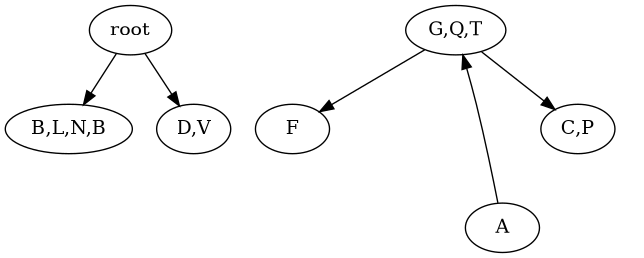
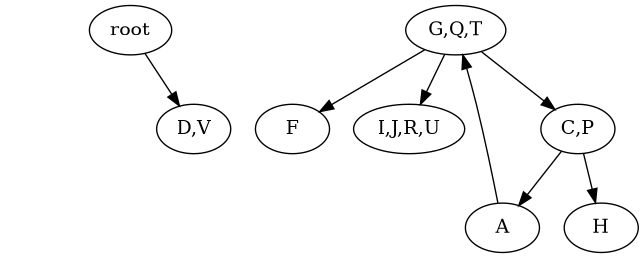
(69, 129) -> none
none -> (409, 129)
none -> (544, 173)
none -> (601, 228)
